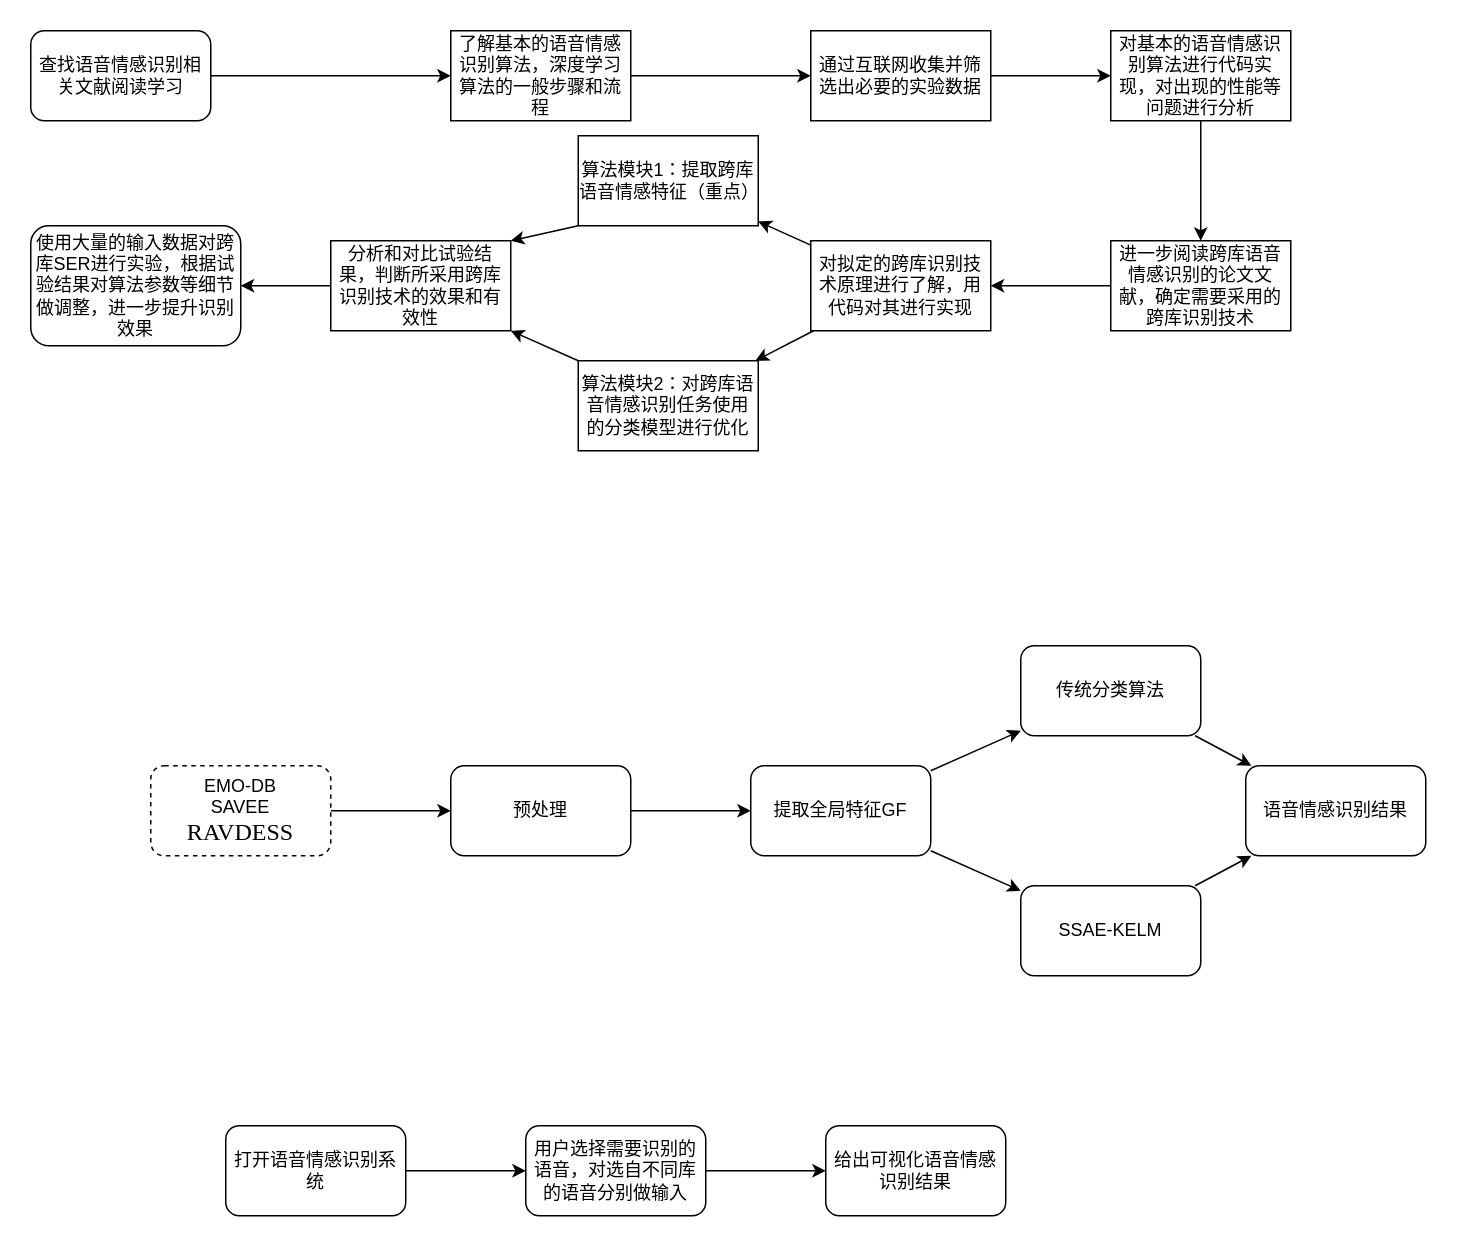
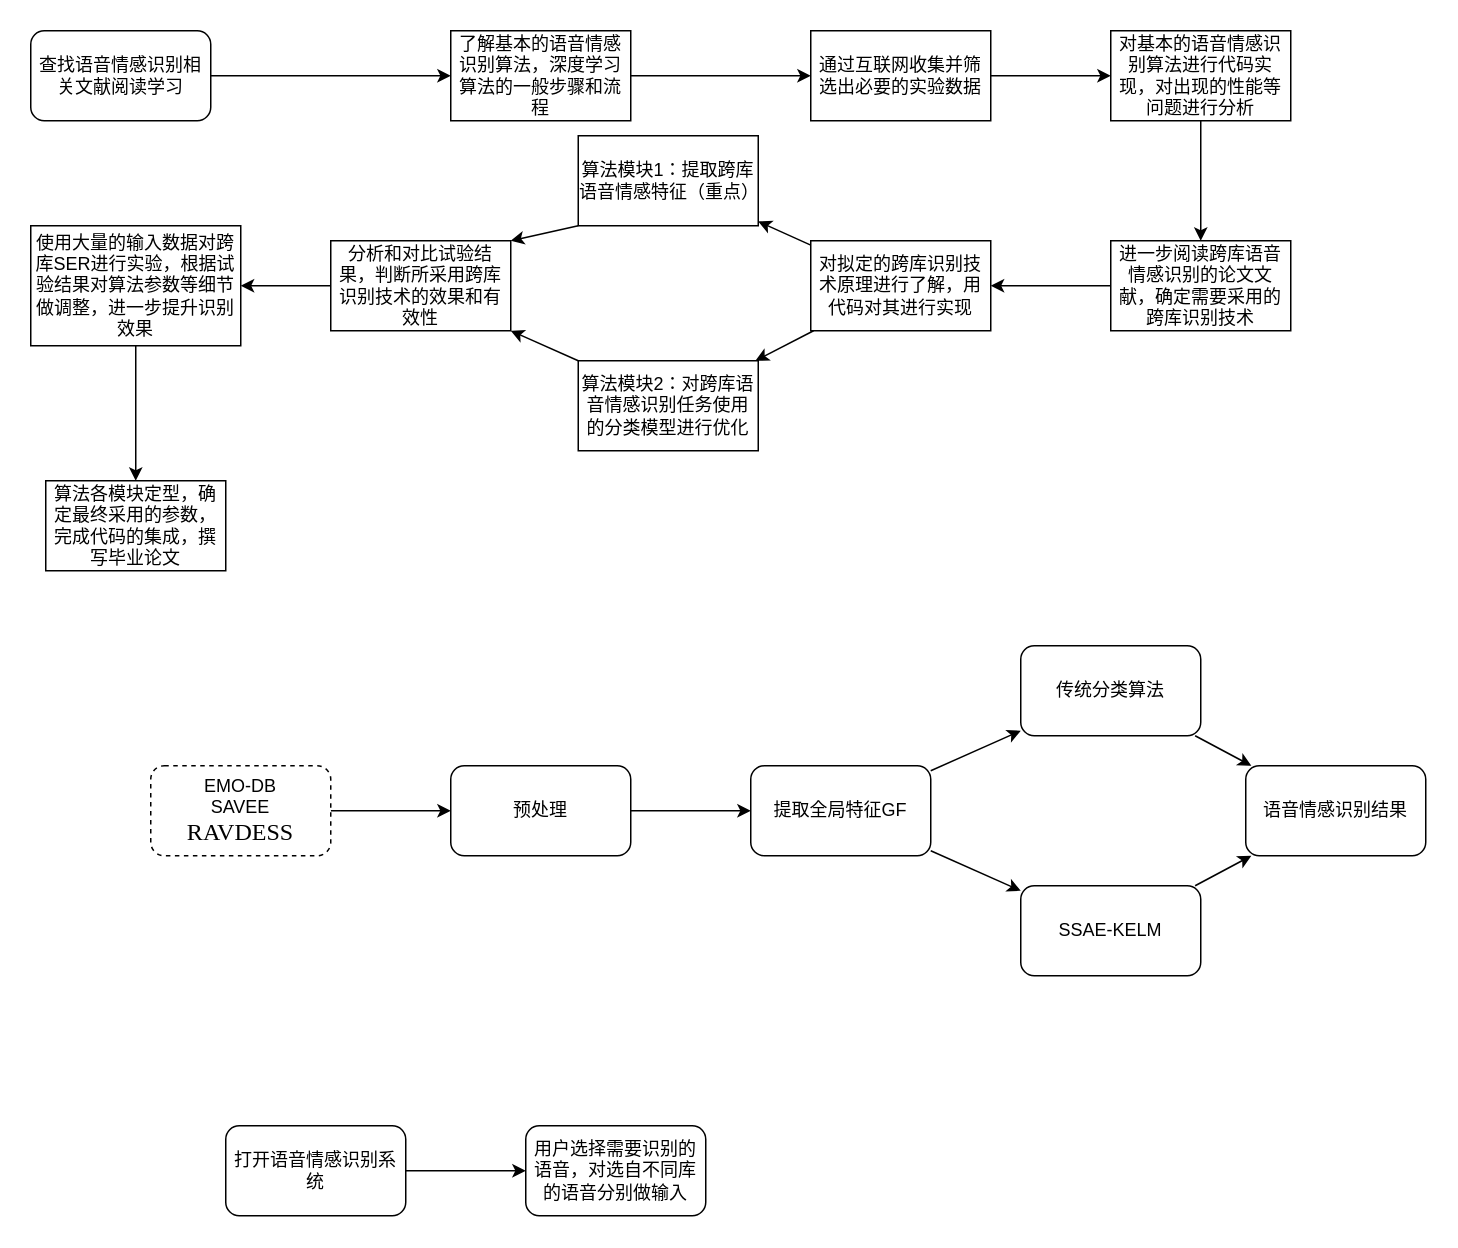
(136, 286) -> (136, 286)
none -> (136, 408)
none -> (136, 526)
(761, 1171) -> none
(916, 1171) -> none
